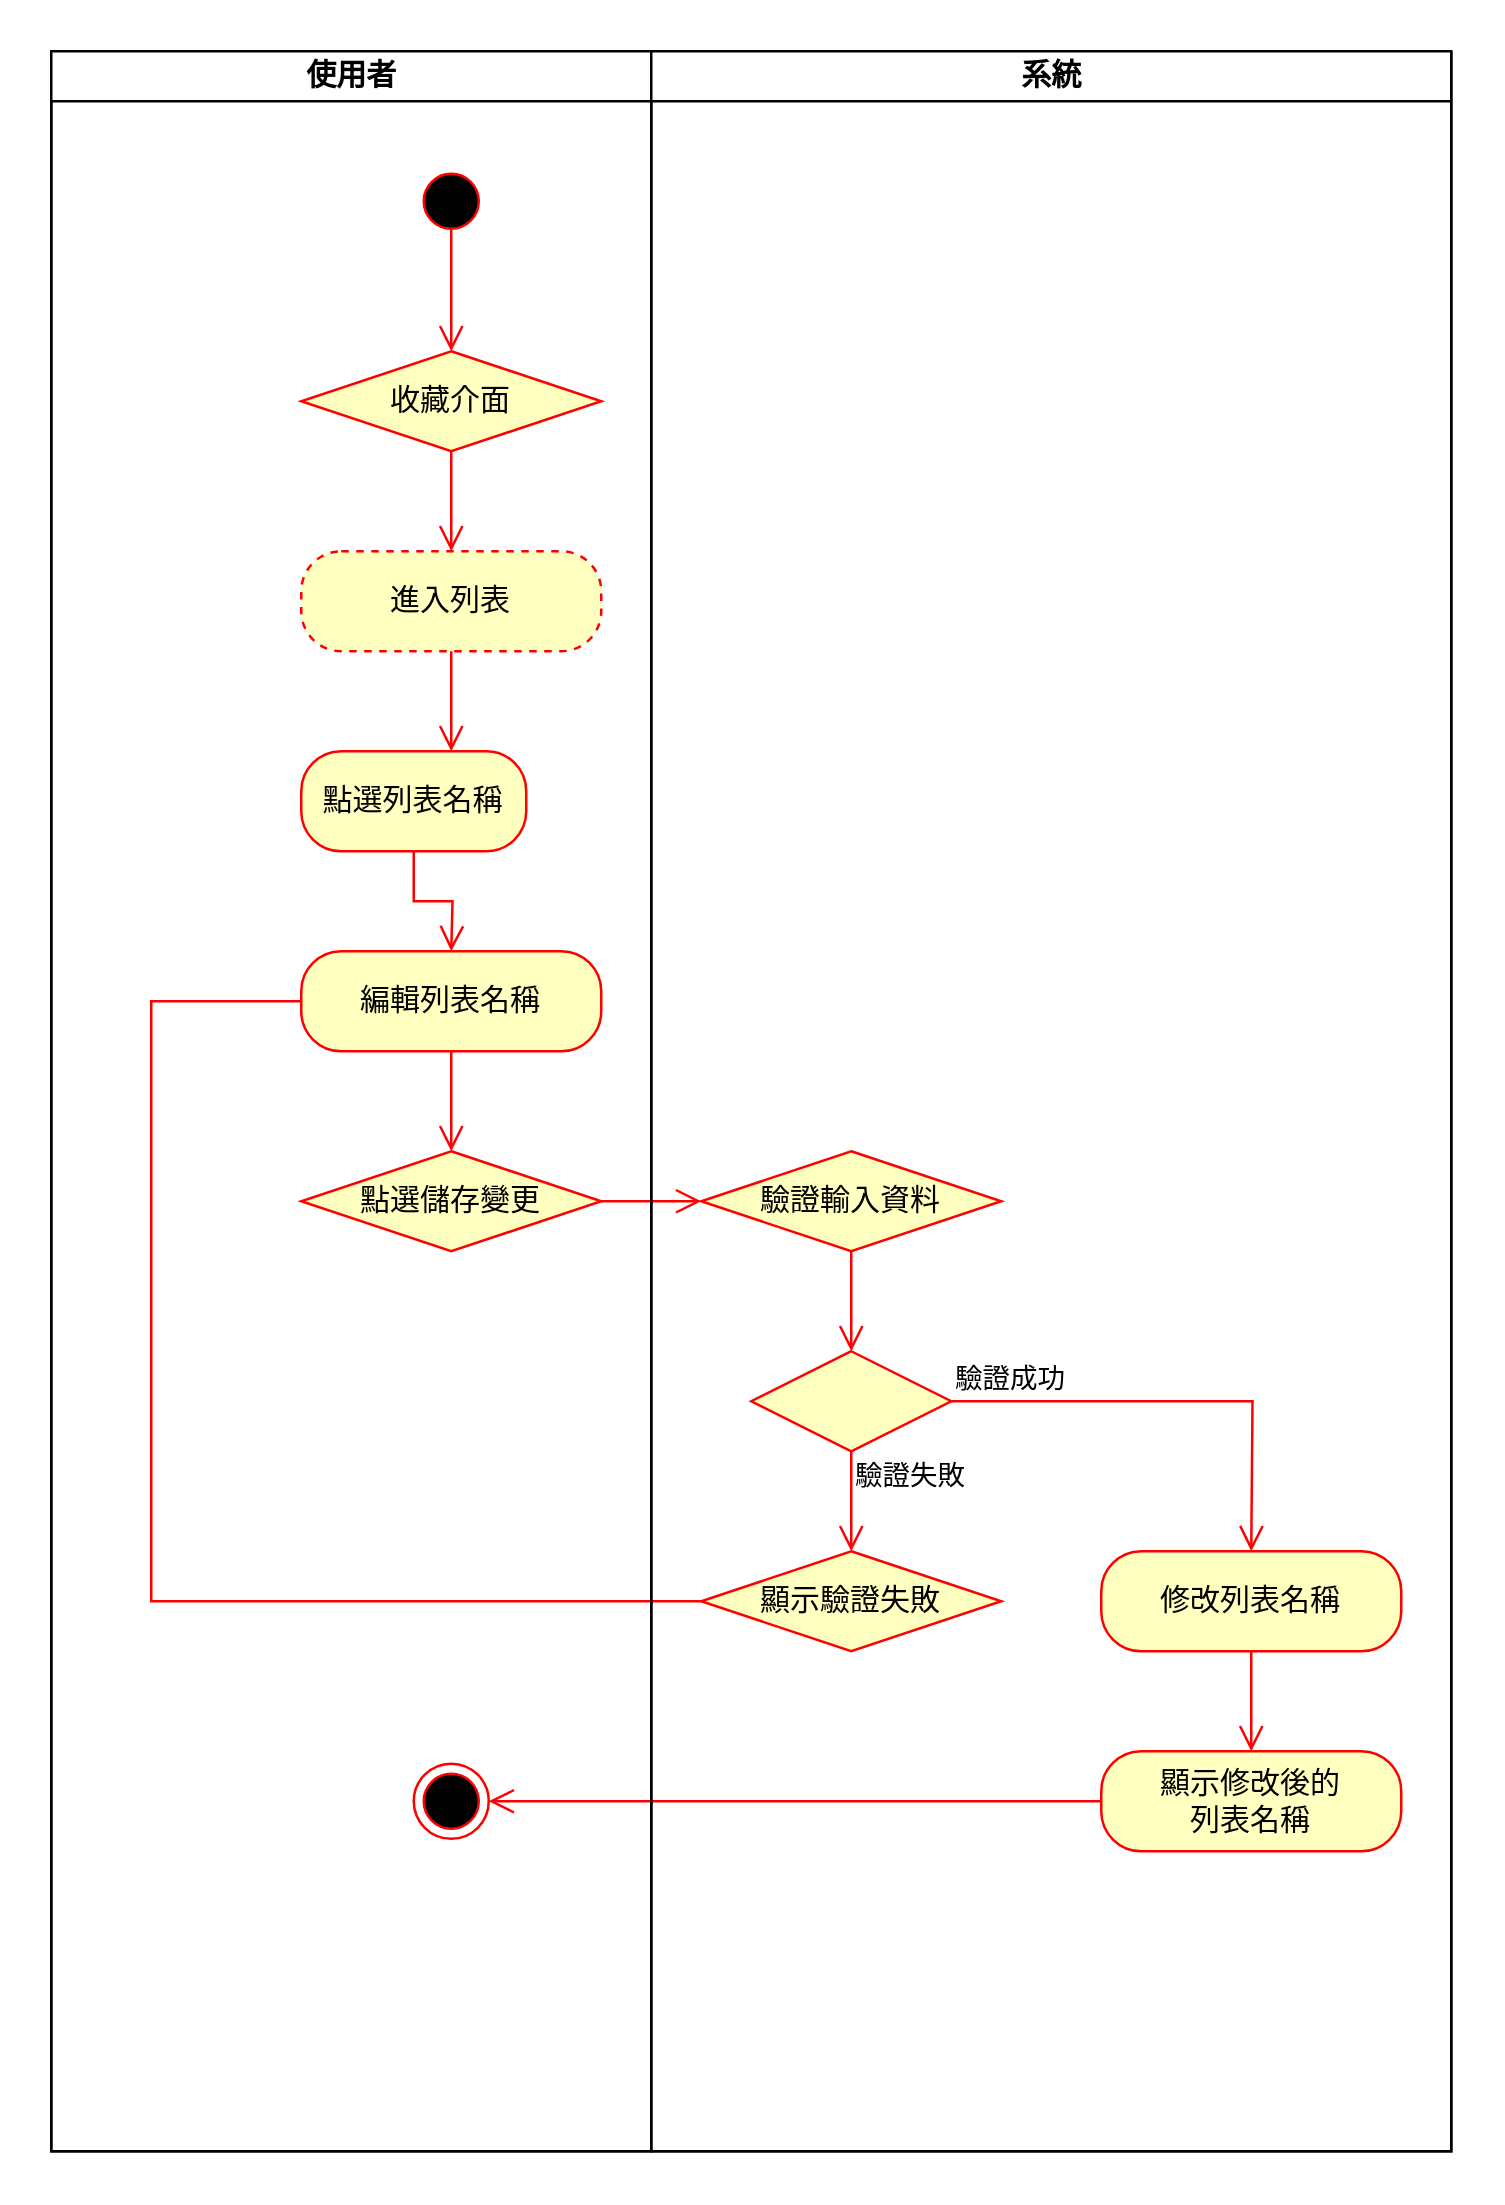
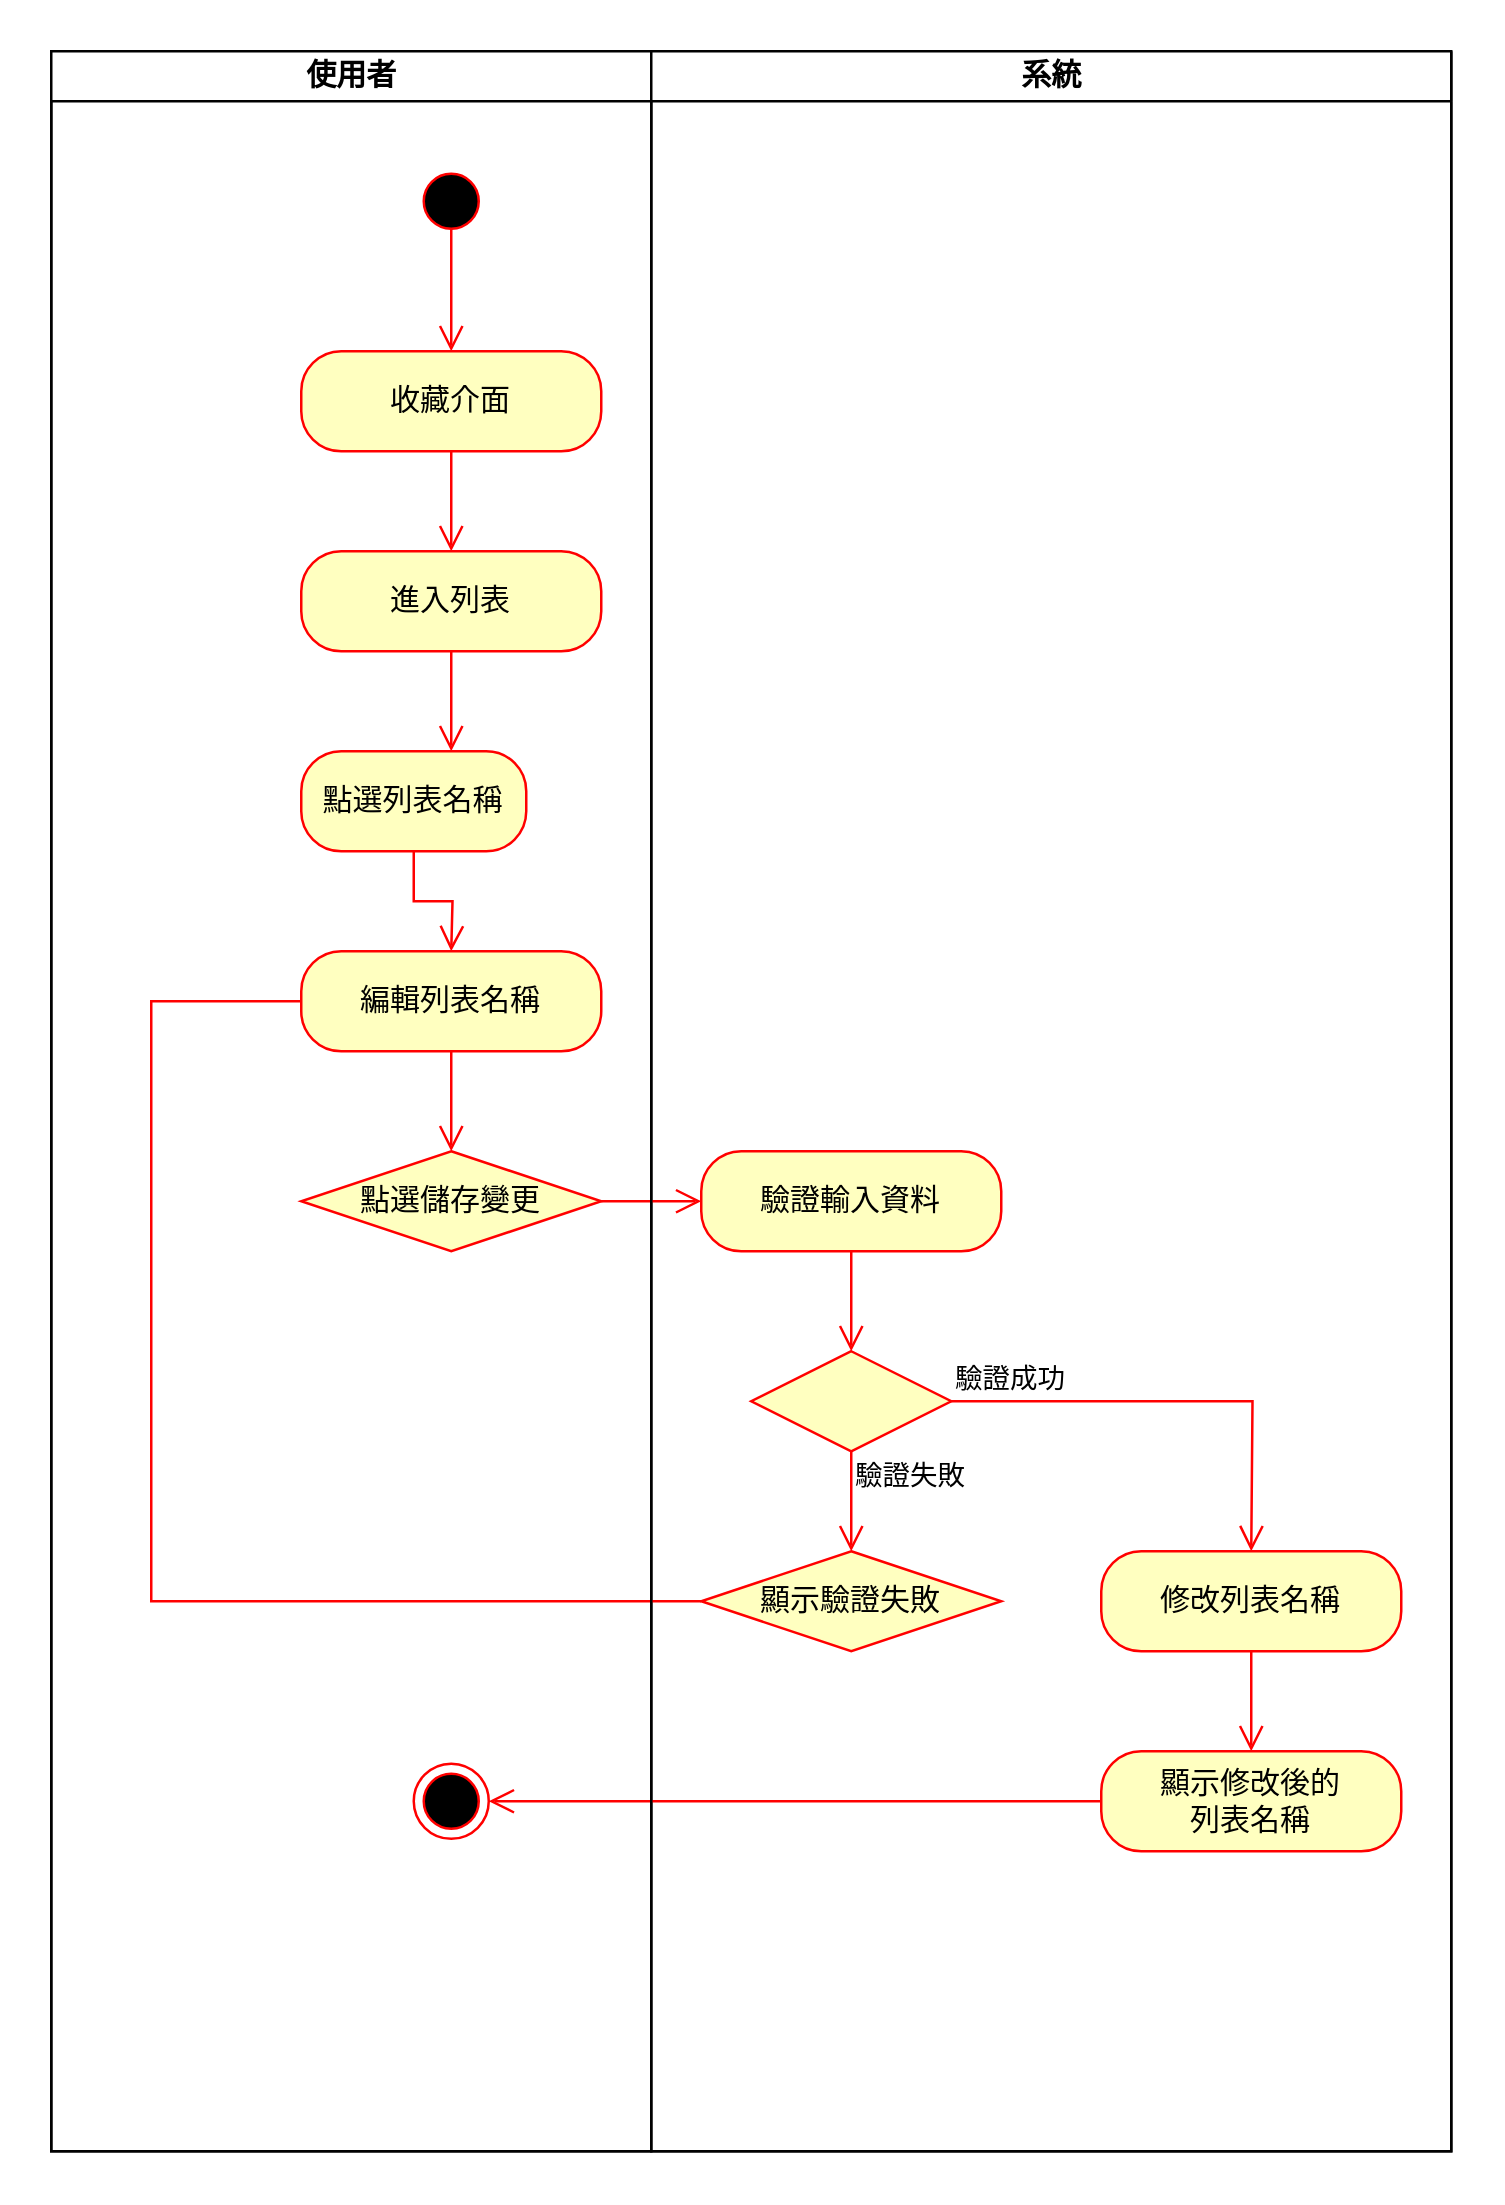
(451, 401) -> (451, 401)
(451, 601) -> (451, 601)
(851, 1201) -> (851, 1201)
